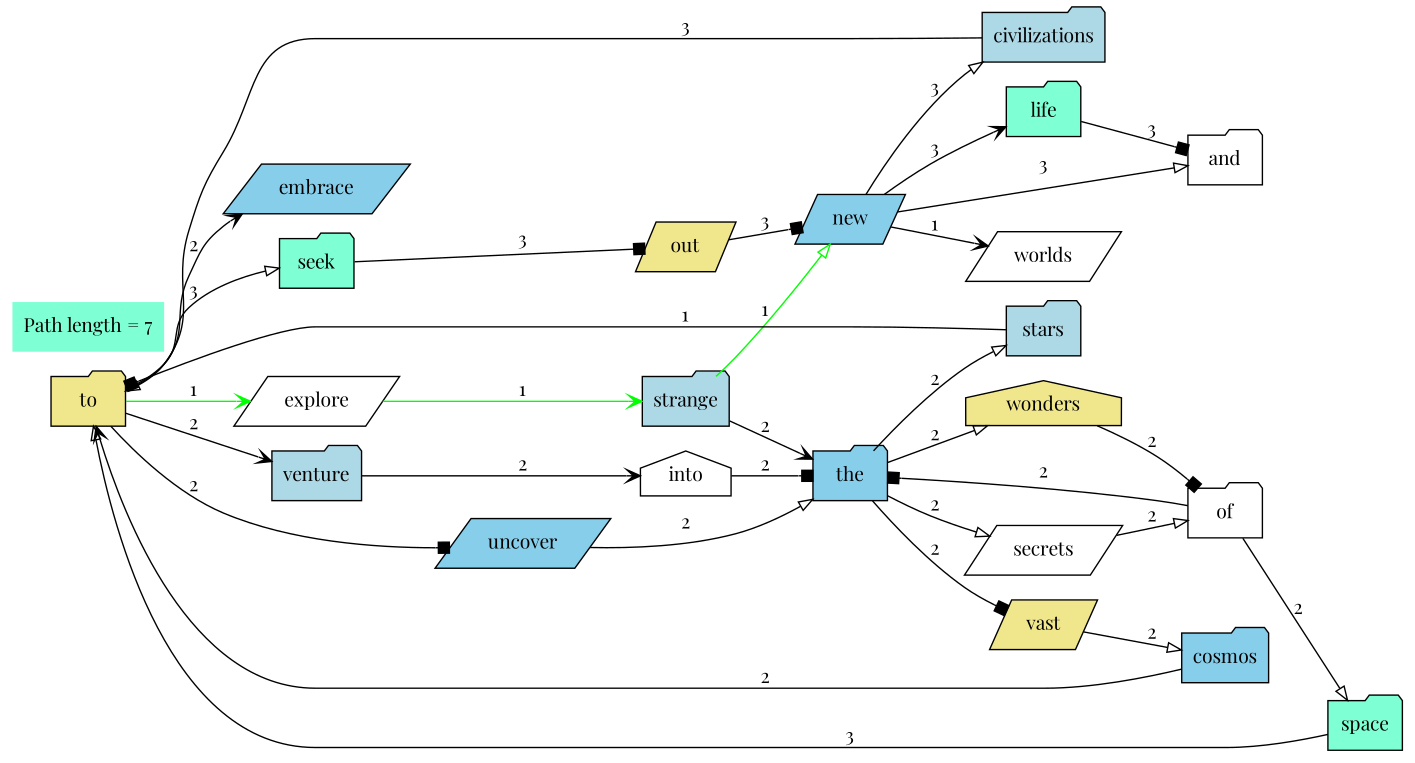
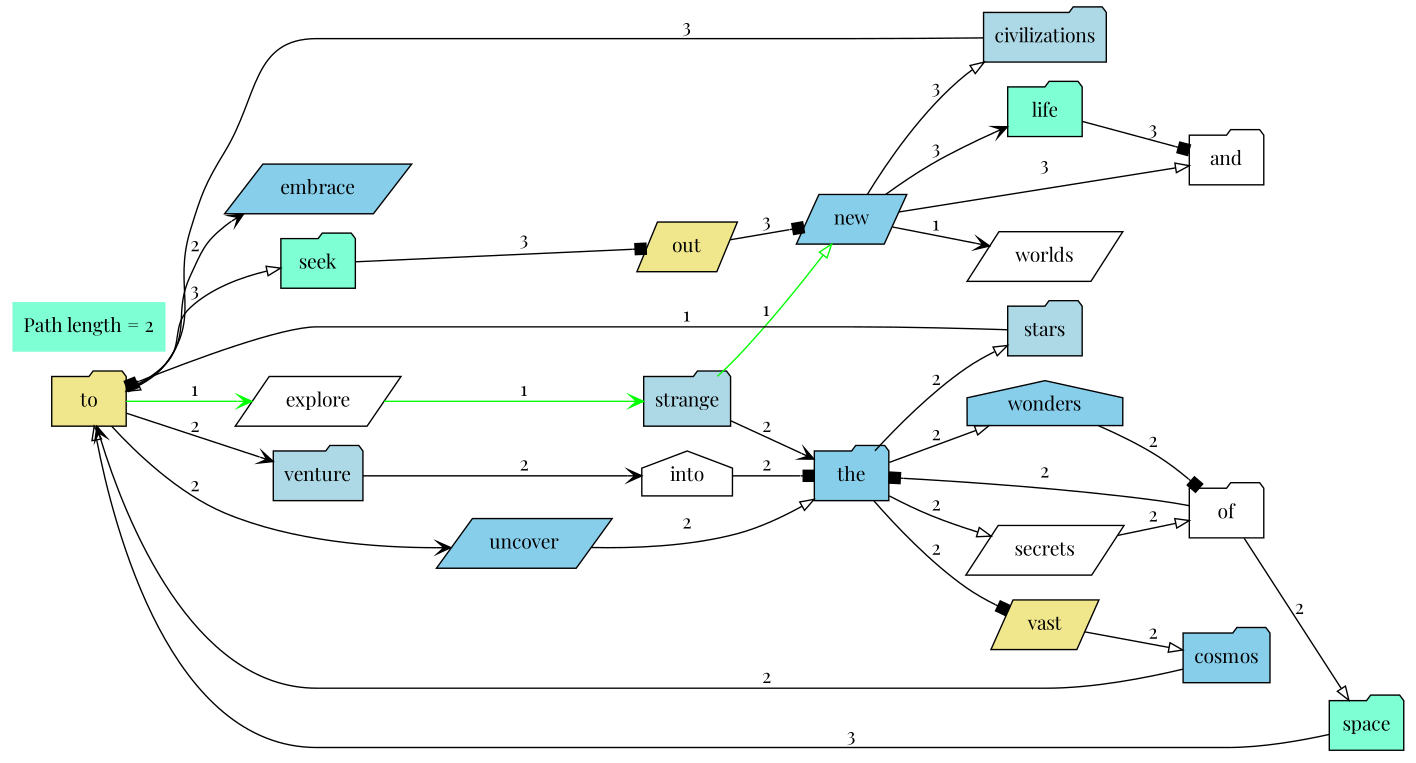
(88, 327) -> (89, 327)
(1044, 405) -> (1045, 405)
(258, 525) -> (259, 525)
